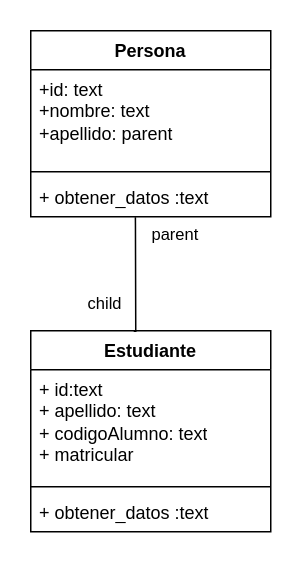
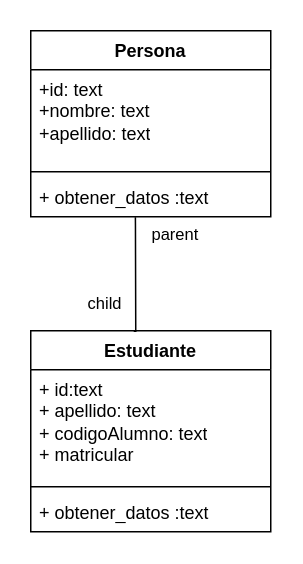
(114, 113) -> (104, 113)
